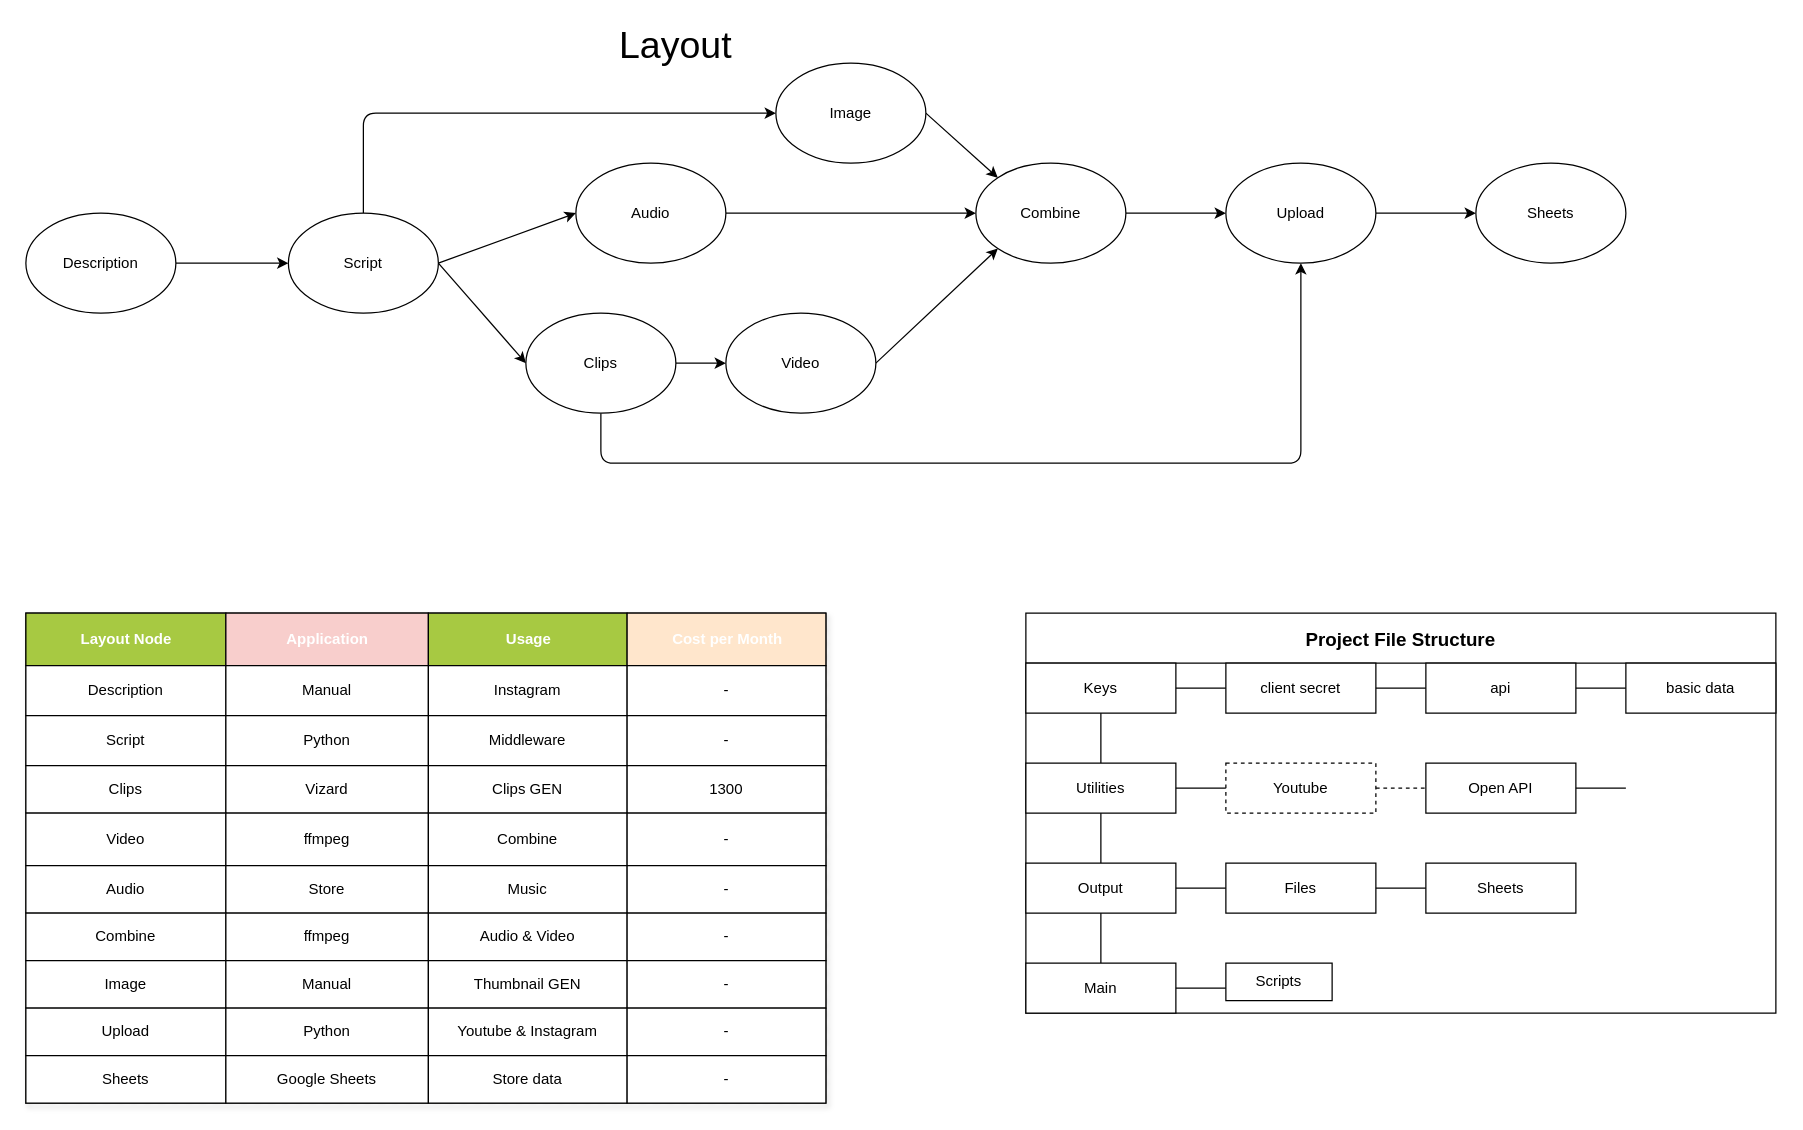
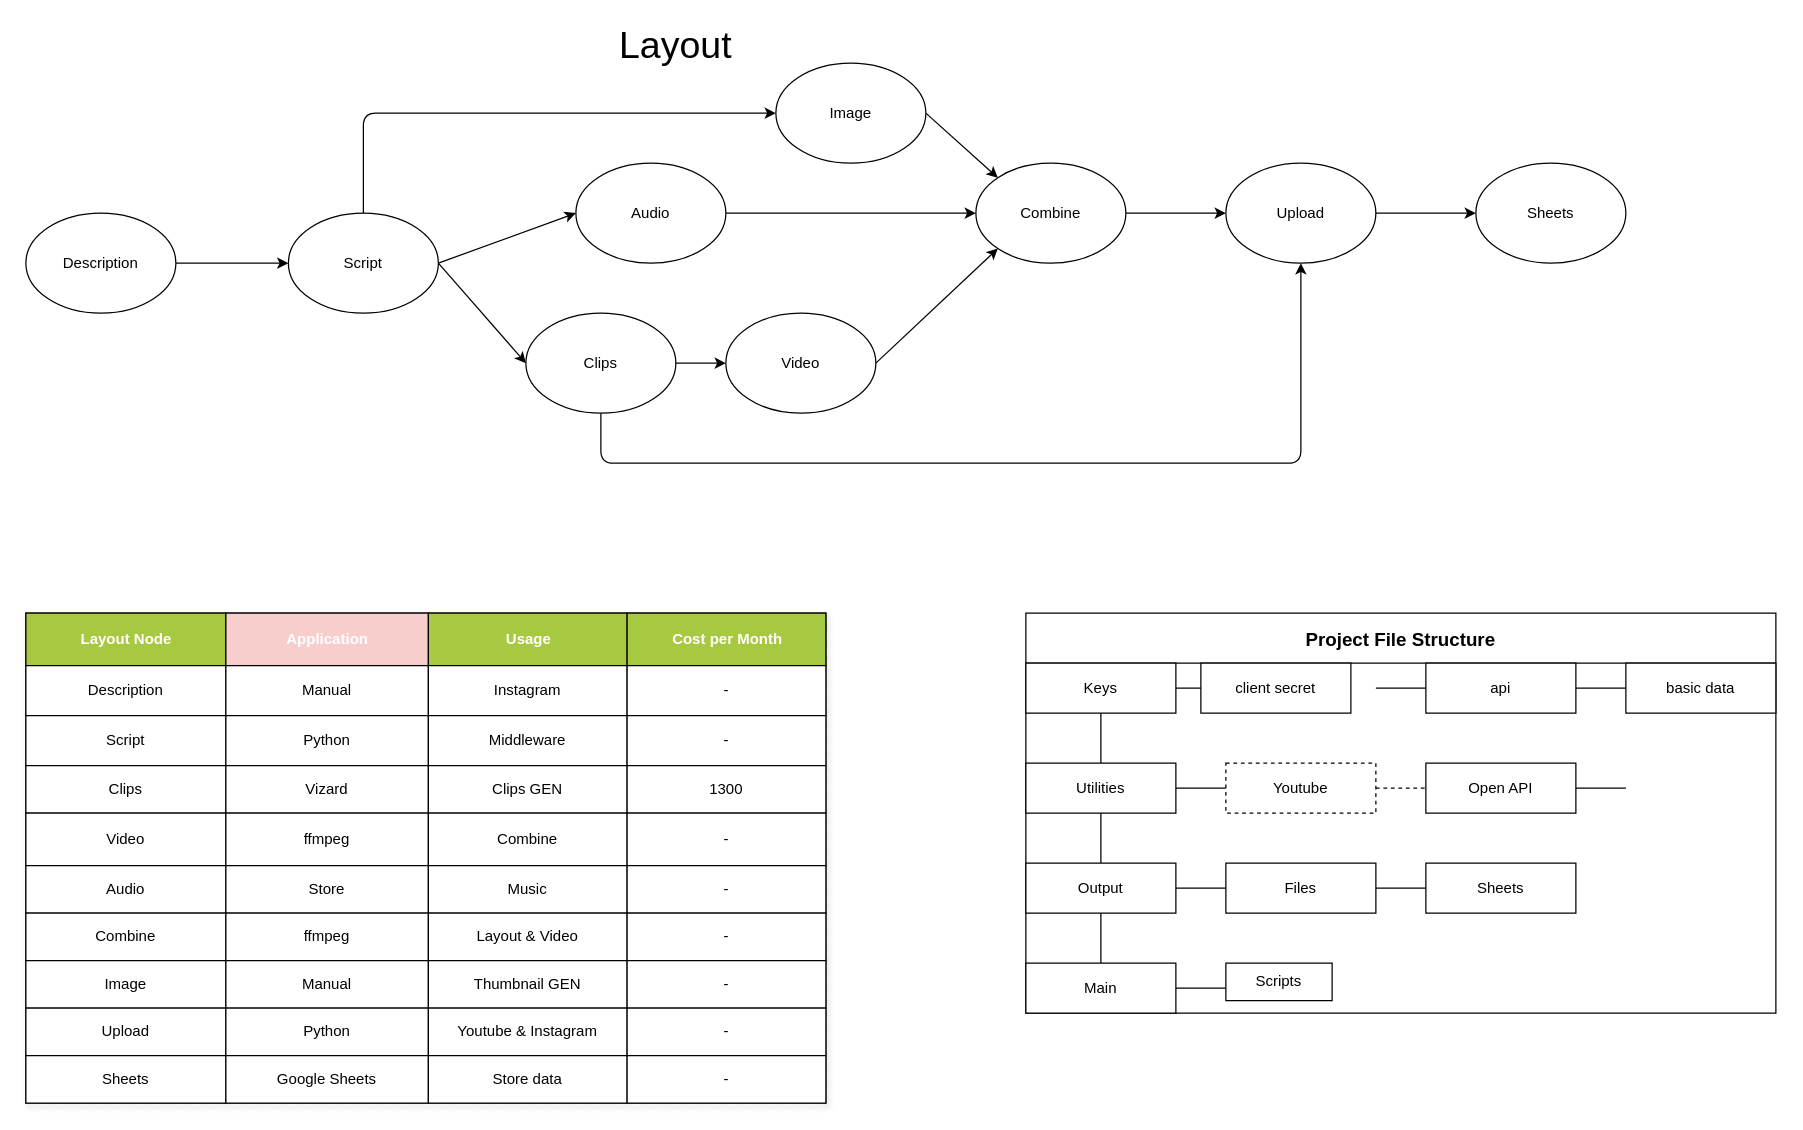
(726, 639) -> (726, 639)
(1301, 688) -> (1276, 688)
(528, 937) -> (528, 937)
